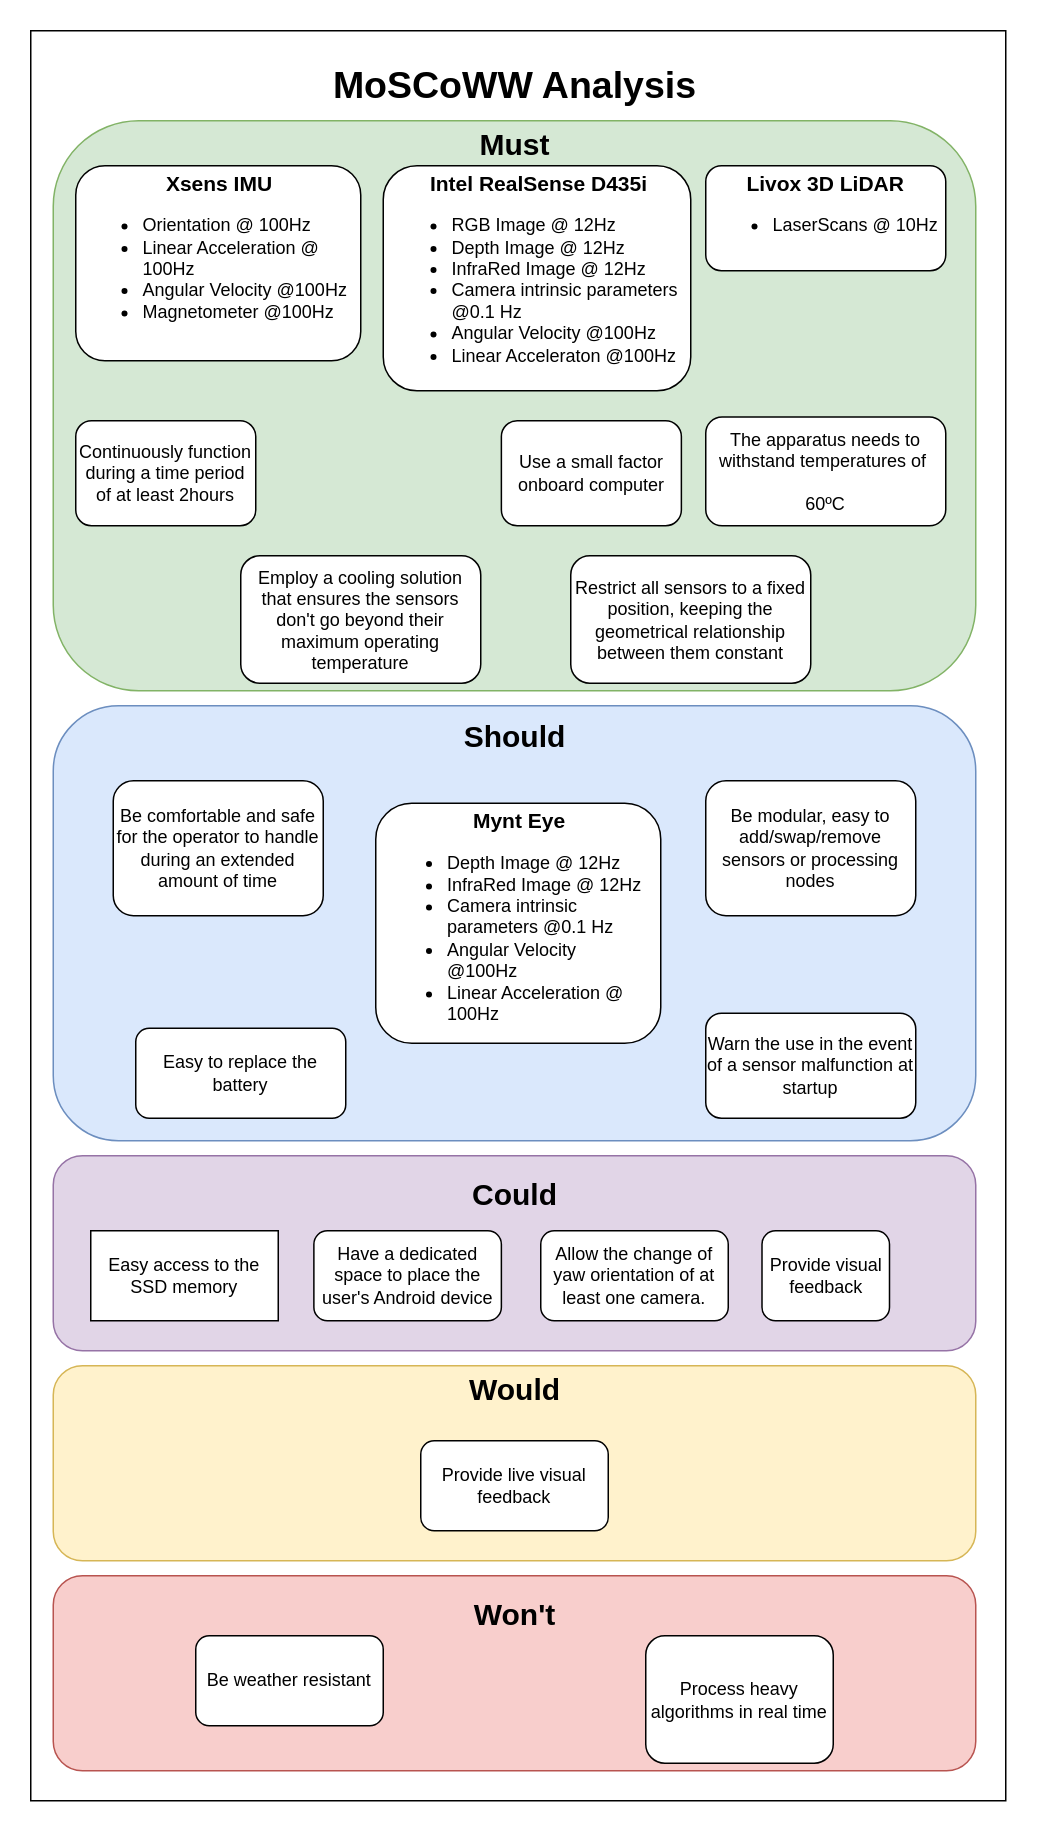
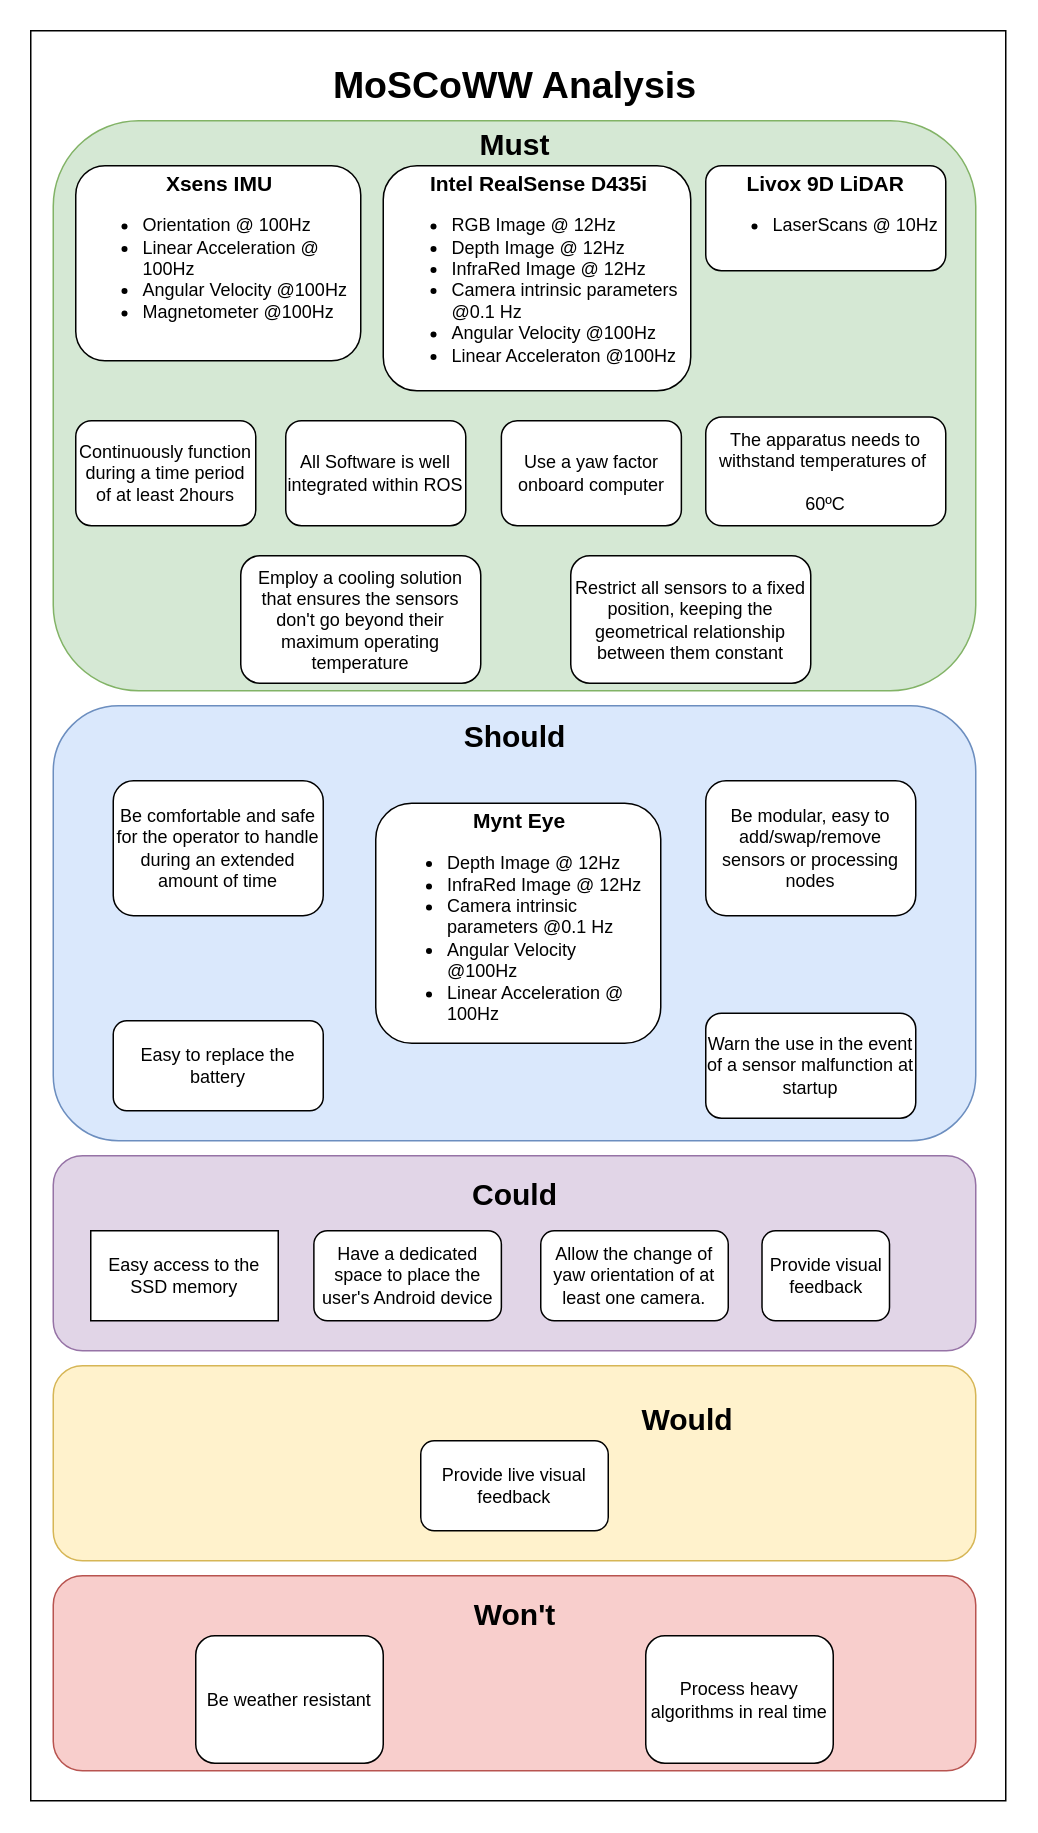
(794, 180) -> (794, 180)
none -> (376, 473)
(592, 473) -> (592, 473)
(241, 1073) -> (218, 1066)
(515, 1388) -> (687, 1418)
(290, 1681) -> (290, 1700)
